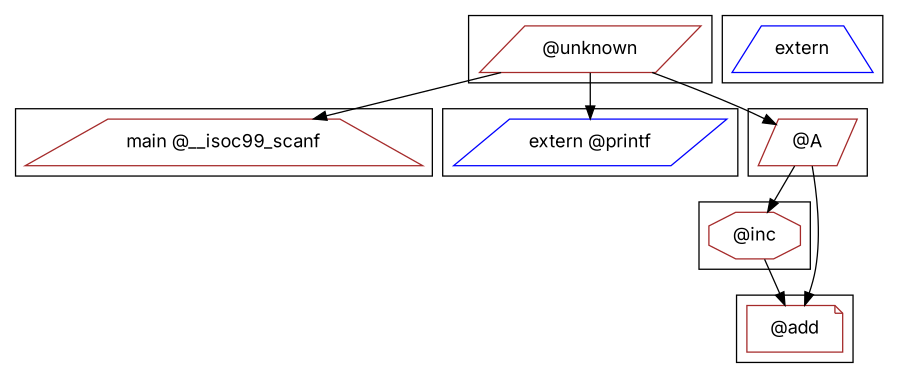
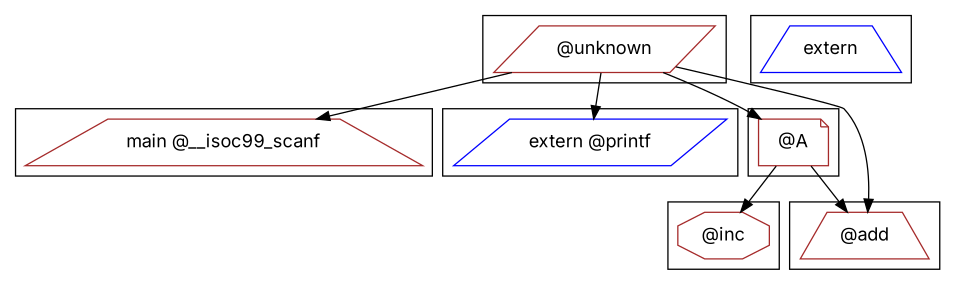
(808, 142) -> (793, 142)
(773, 277) -> (807, 98)
(795, 329) -> (865, 236)
